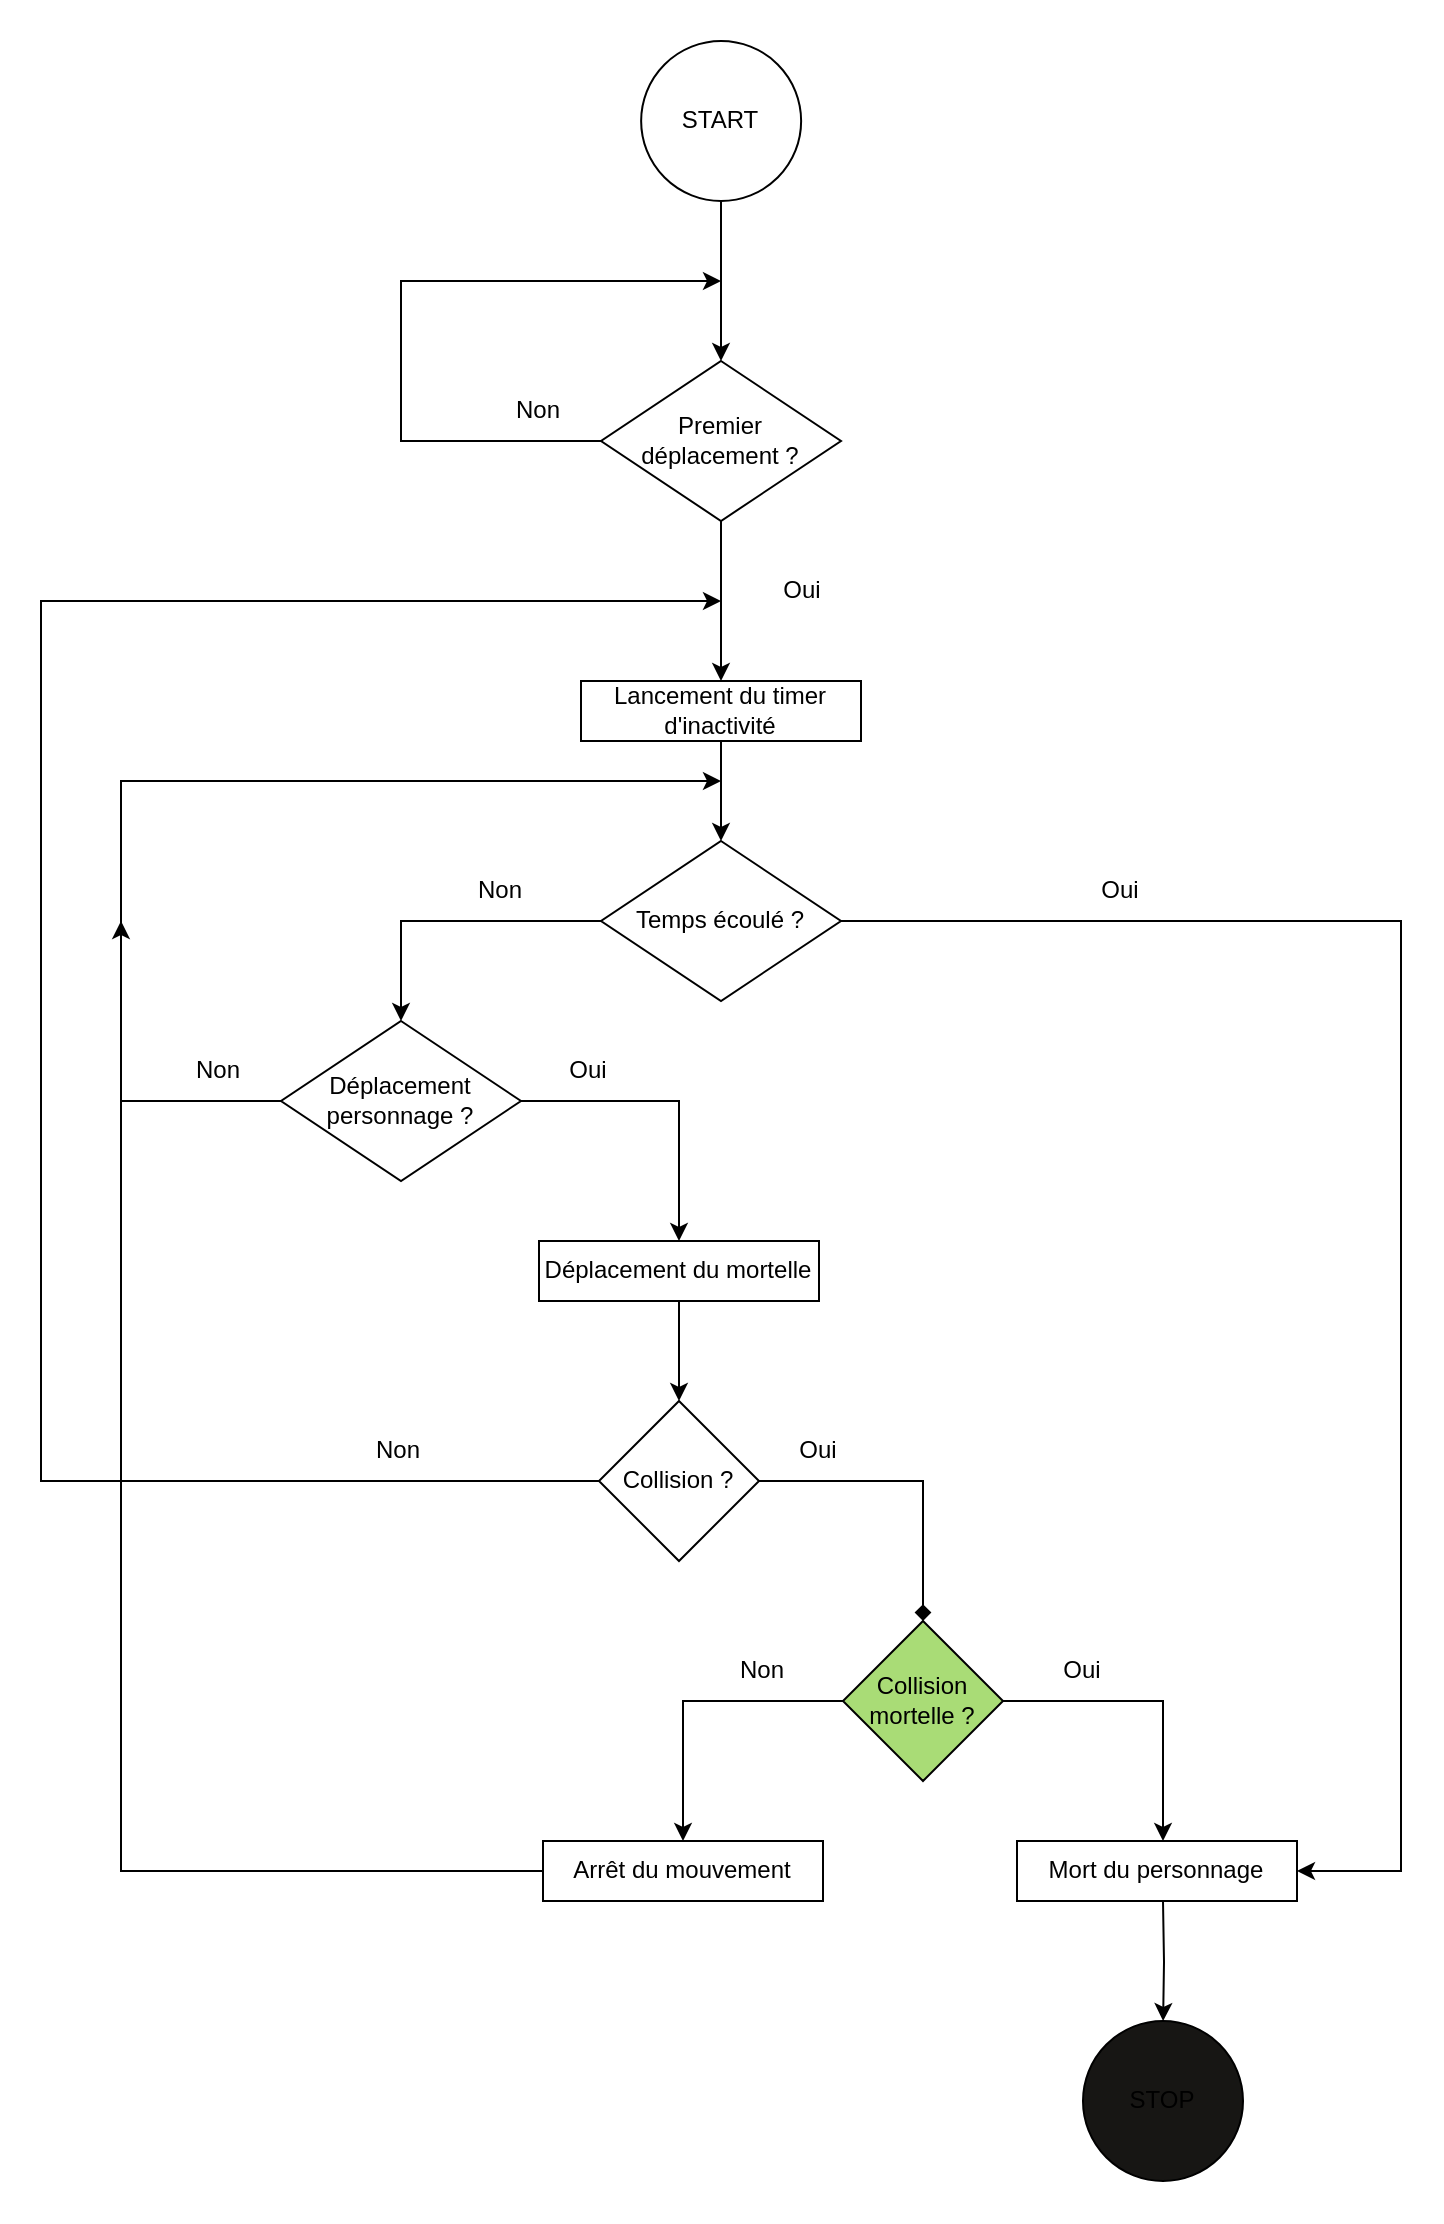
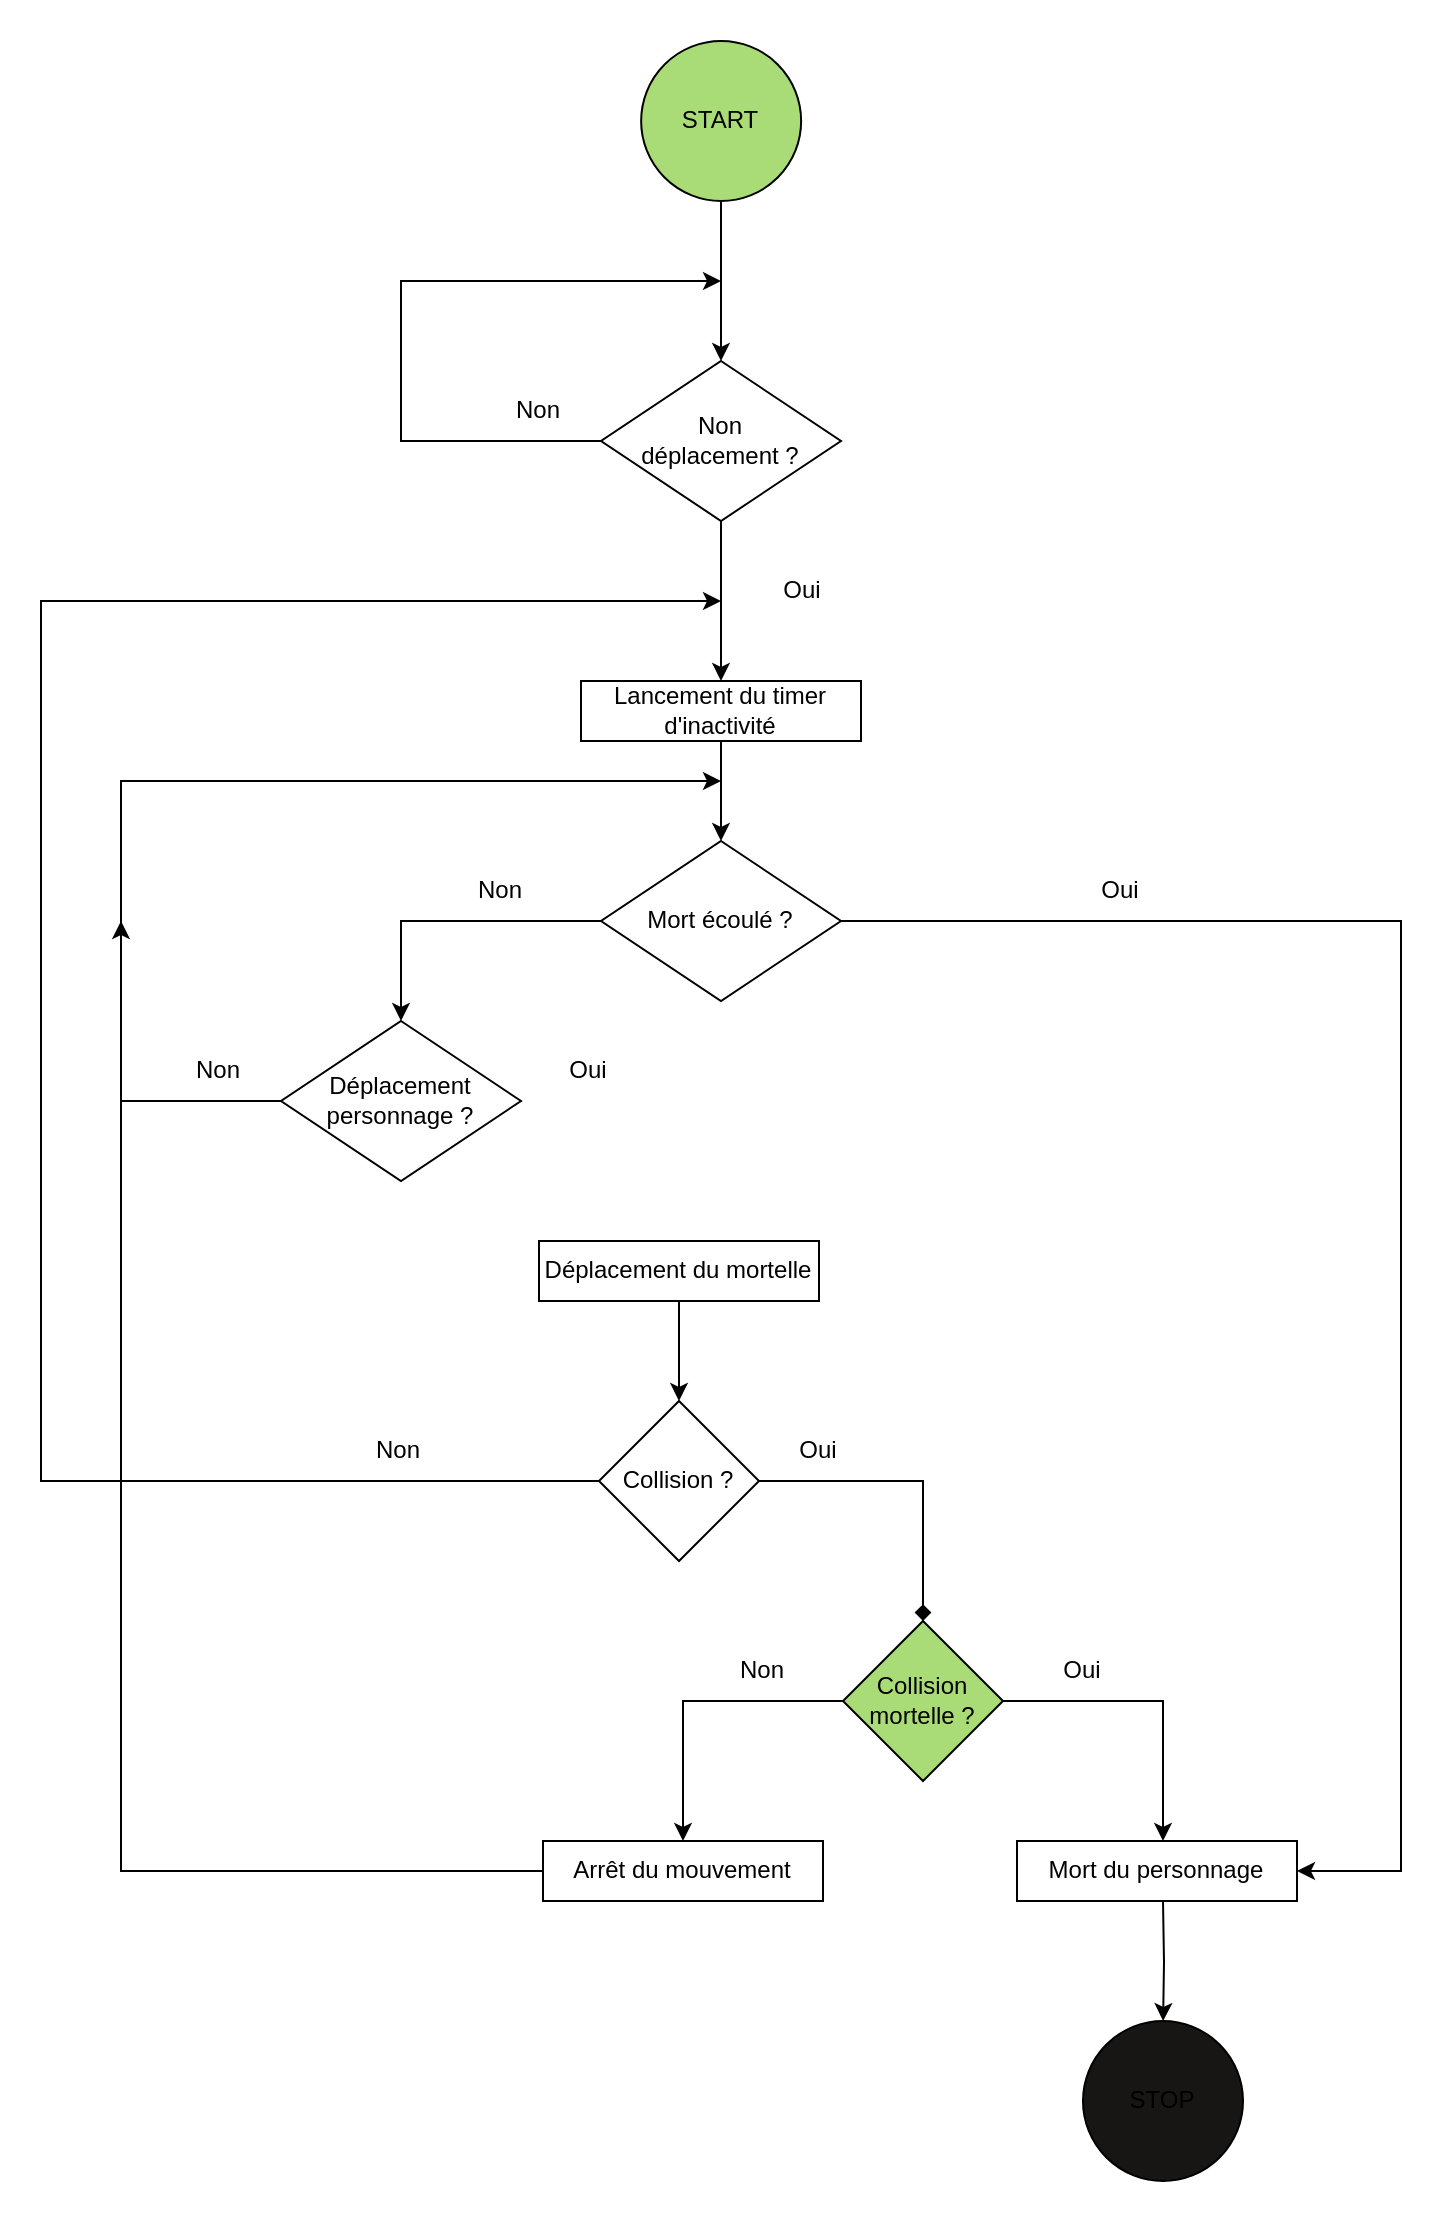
(721, 121) -> (721, 121)
(721, 441) -> (721, 441)
(721, 921) -> (721, 921)
(663, 1101) -> none
